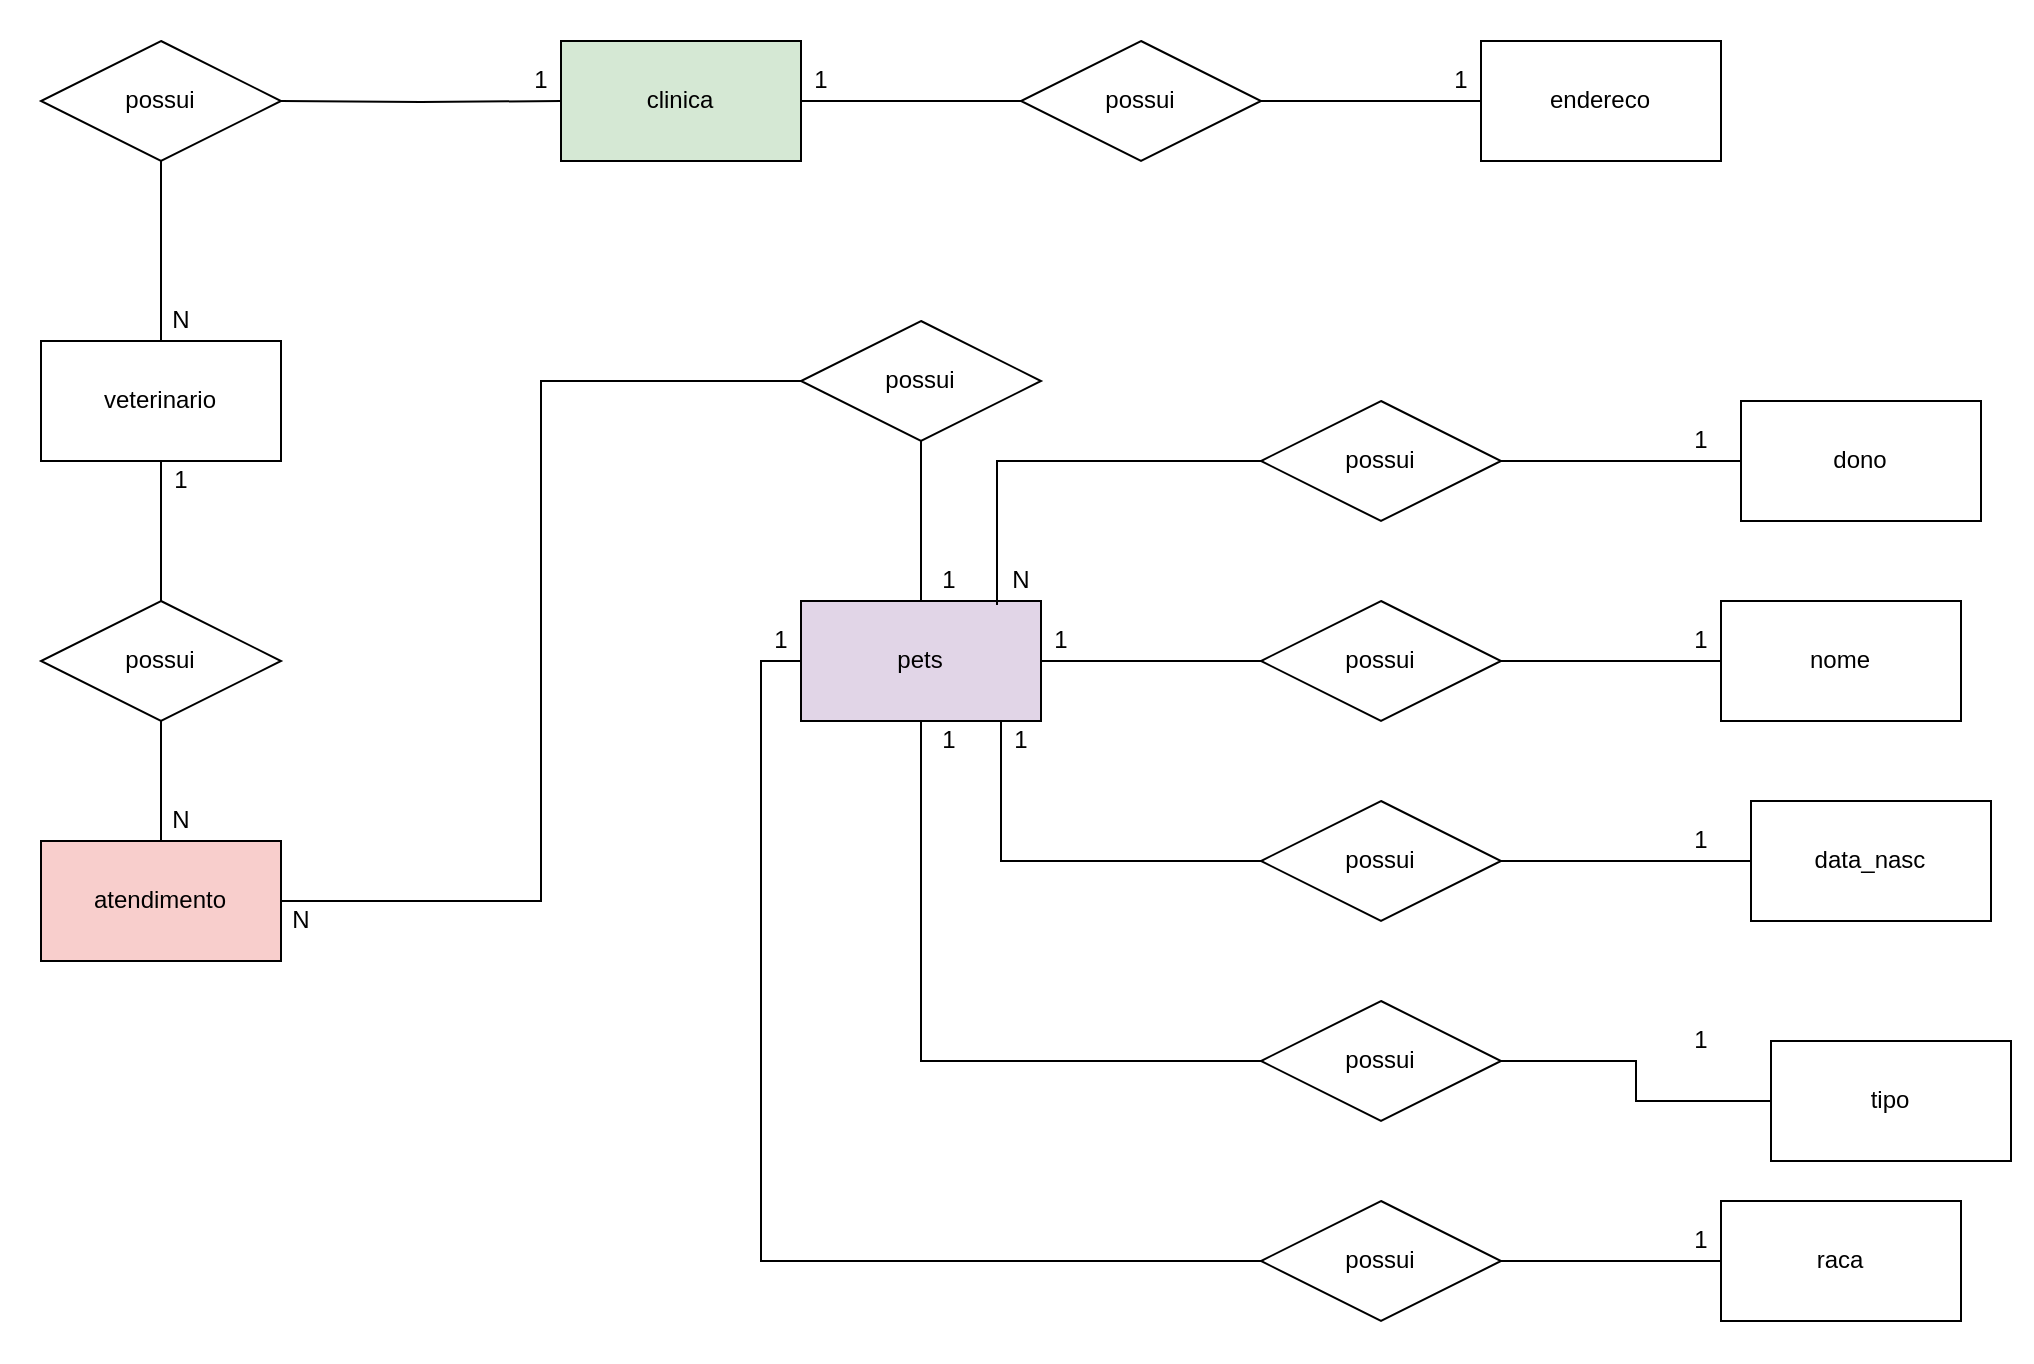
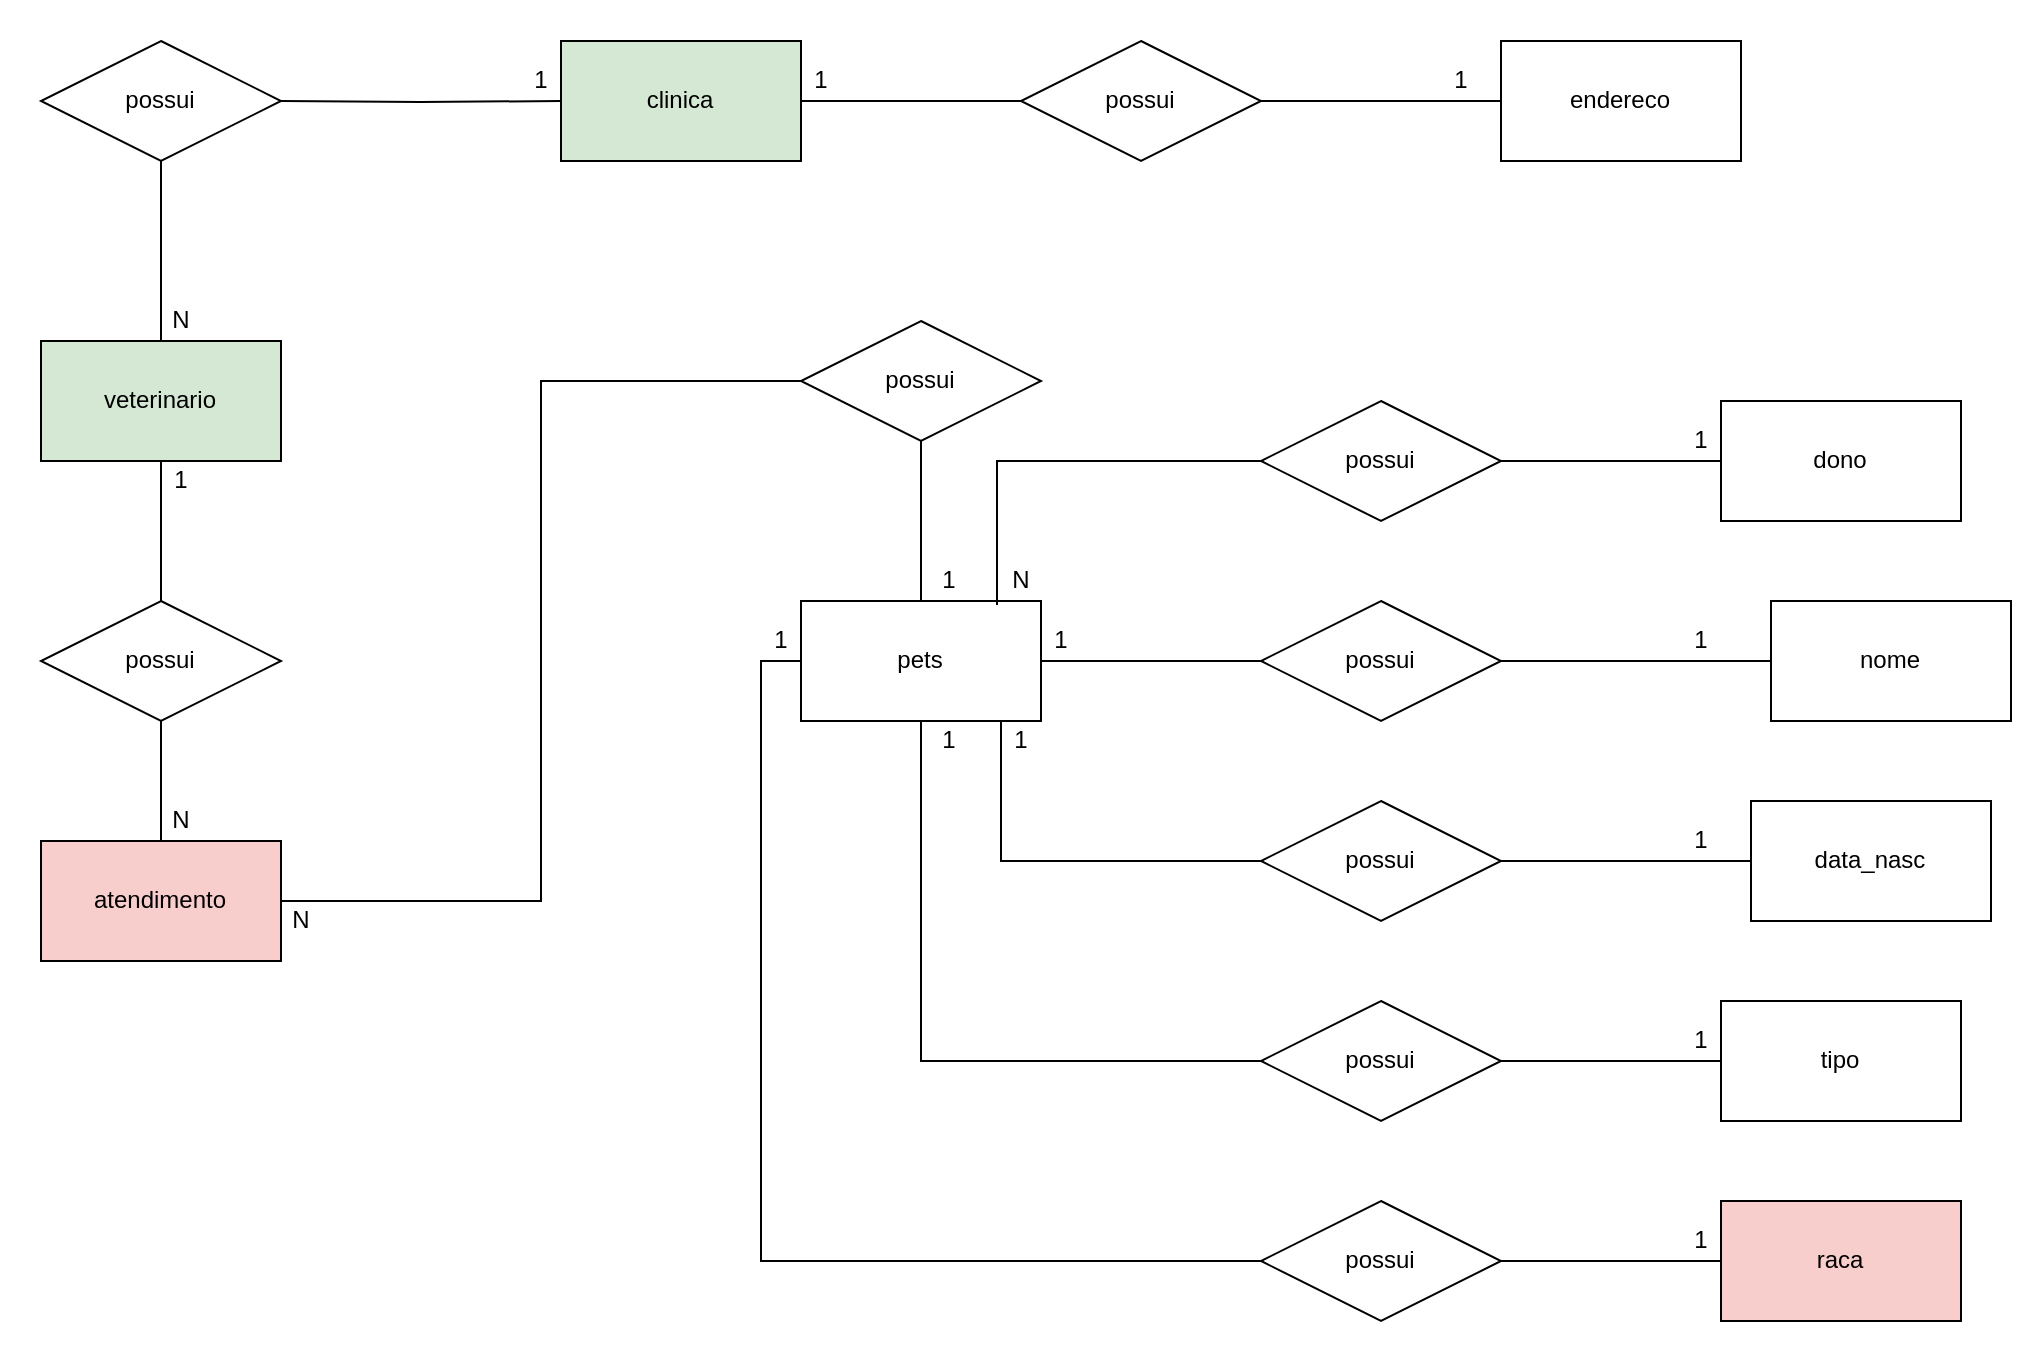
(1601, 101) -> (1621, 101)
(161, 401) -> (161, 401)
(1861, 461) -> (1841, 461)
(921, 661) -> (921, 661)
(1841, 661) -> (1891, 661)
(1891, 1101) -> (1841, 1061)
(1841, 1261) -> (1841, 1261)
